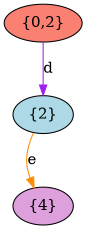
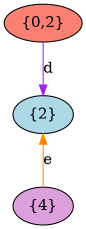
(27, 155) -> (43, 166)
